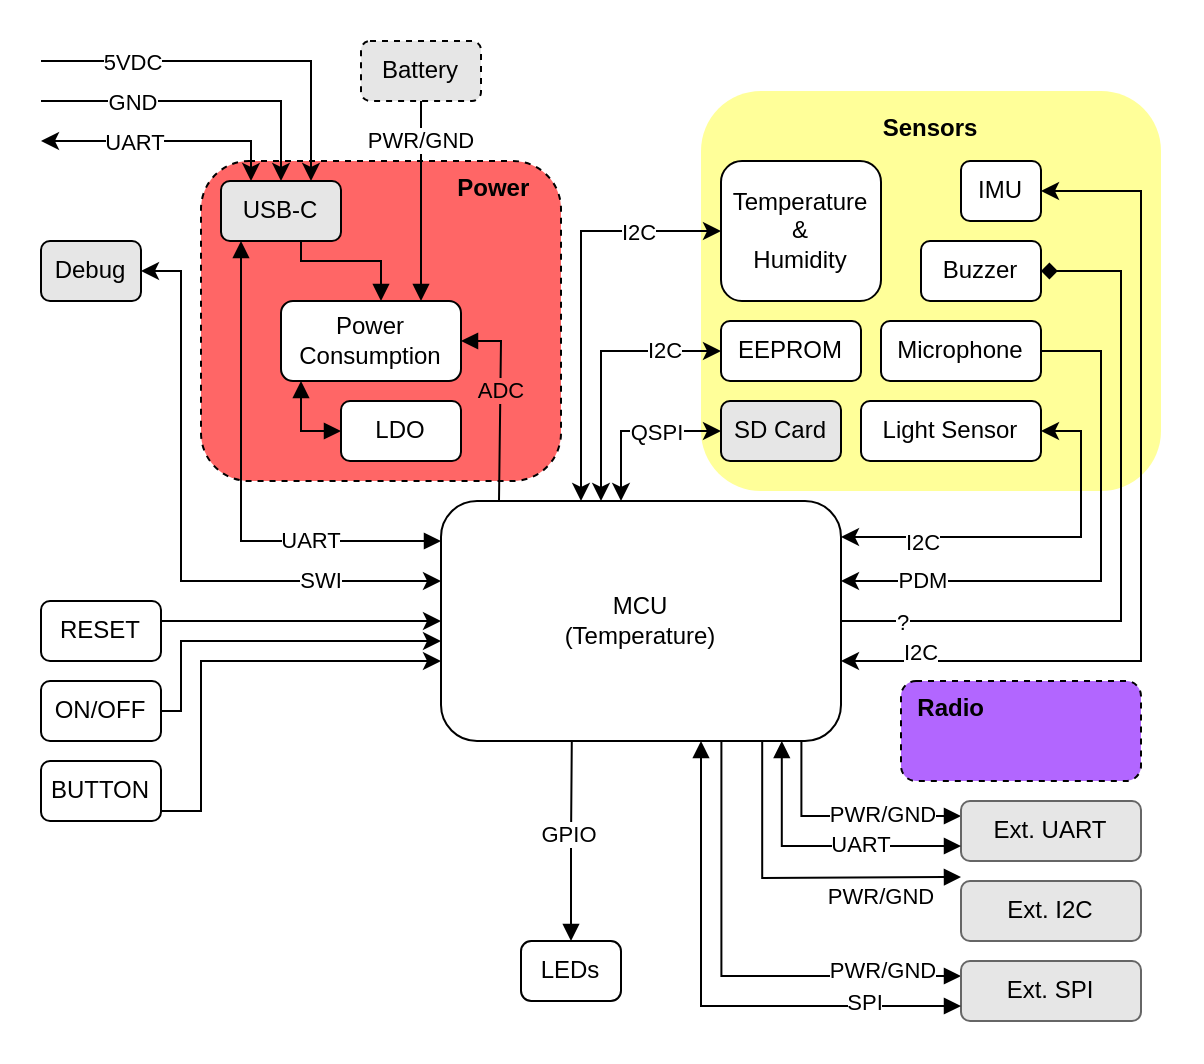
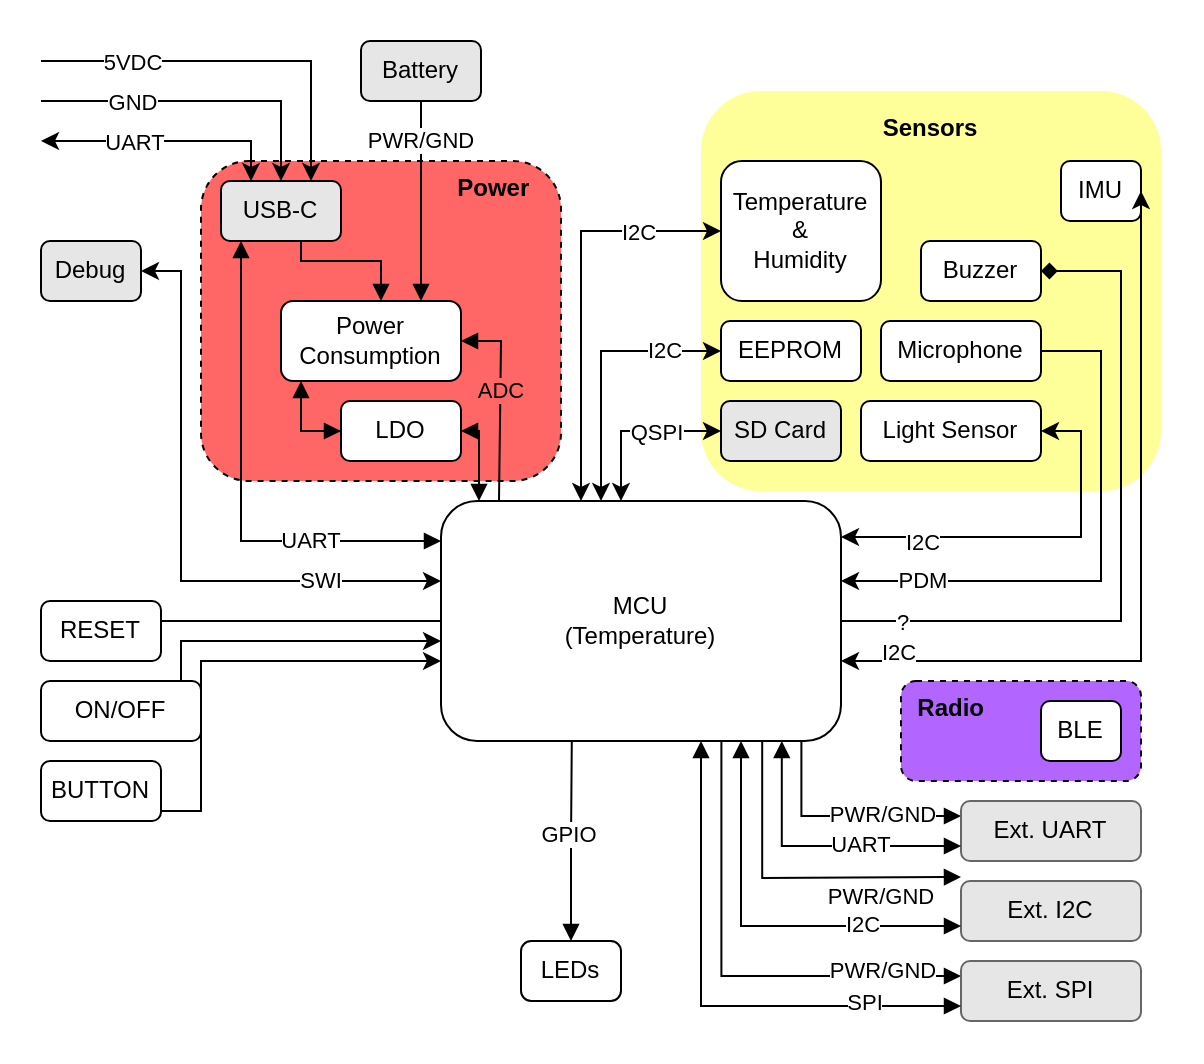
(421, 71) -> (421, 71)
(1001, 191) -> (1101, 191)
none -> (479, 457)
(426, 621) -> (431, 621)
(101, 711) -> (121, 711)
none -> (1081, 731)
none -> (759, 926)
